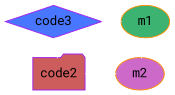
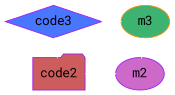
(145, 22) -> (145, 22)
(140, 74) -> (140, 74)
